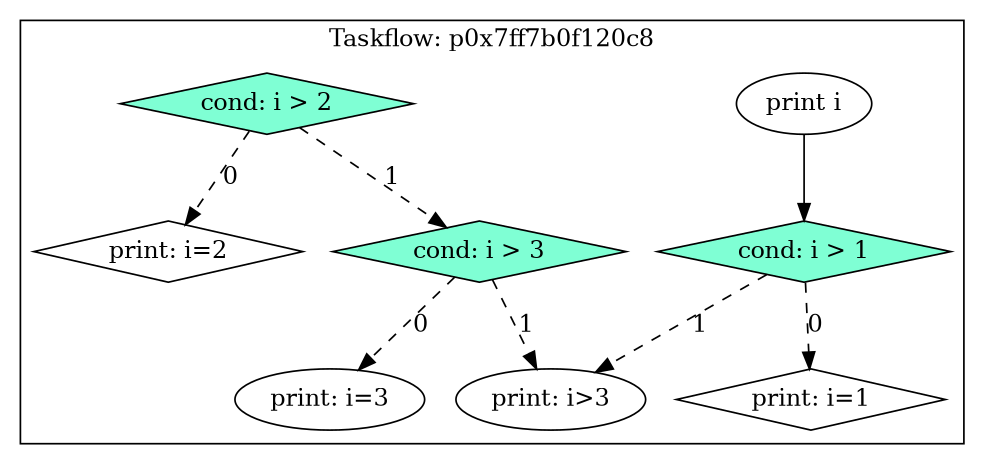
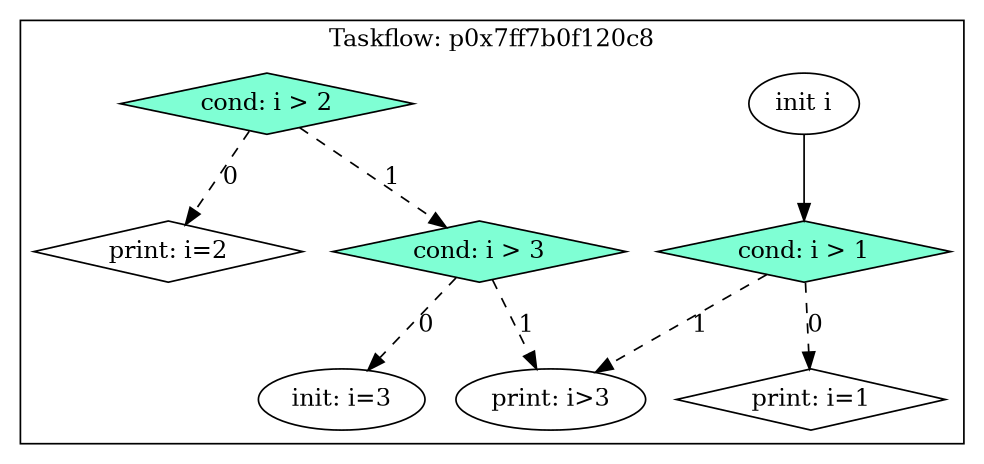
(804, 104) -> (804, 104)
(330, 400) -> (342, 400)
